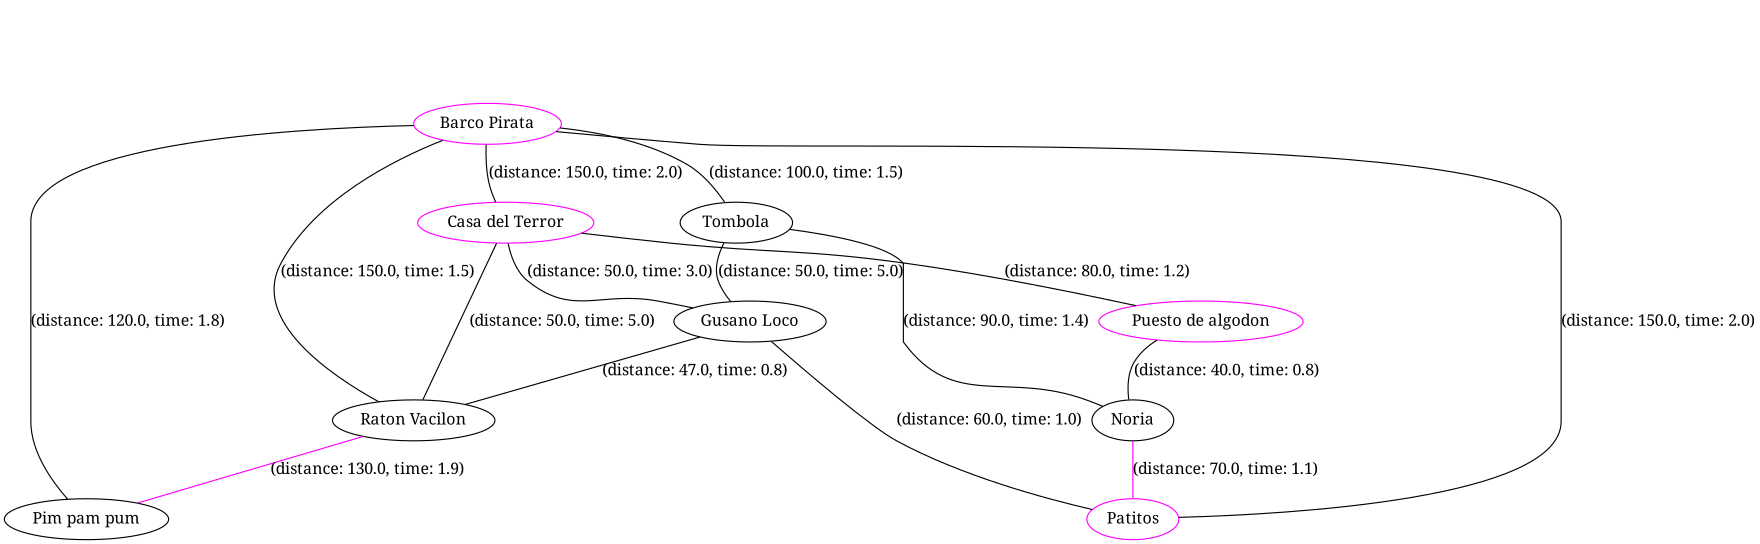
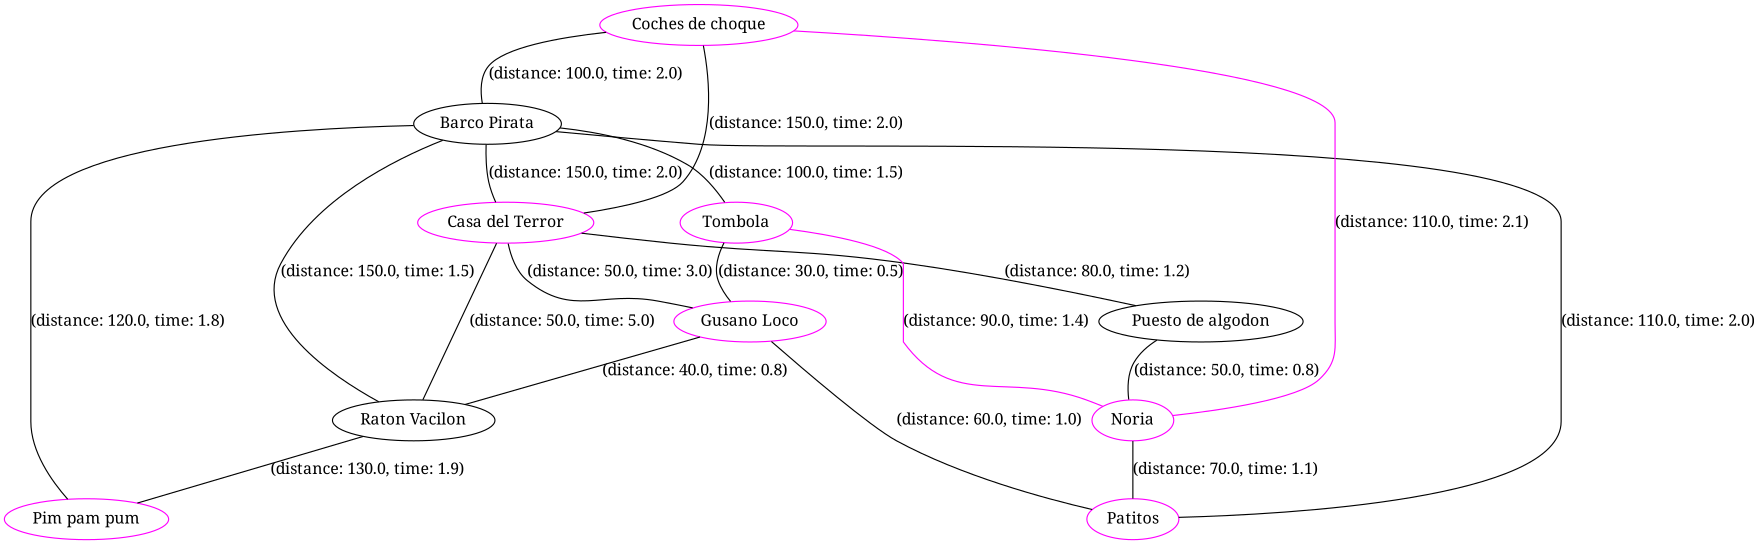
none -> (699, 25)
(488, 124) -> (488, 124)
(736, 223) -> (736, 223)
(811, 272) -> (811, 272)
(750, 322) -> (750, 322)
(1201, 322) -> (1201, 322)
(1658, 322) -> (1658, 322)
(909, 349) -> (909, 349)
(695, 371) -> (695, 371)
(1227, 371) -> (1227, 371)
(1133, 420) -> (1133, 420)
(250, 470) -> (250, 470)
(1133, 470) -> (1133, 470)
(87, 519) -> (87, 519)
